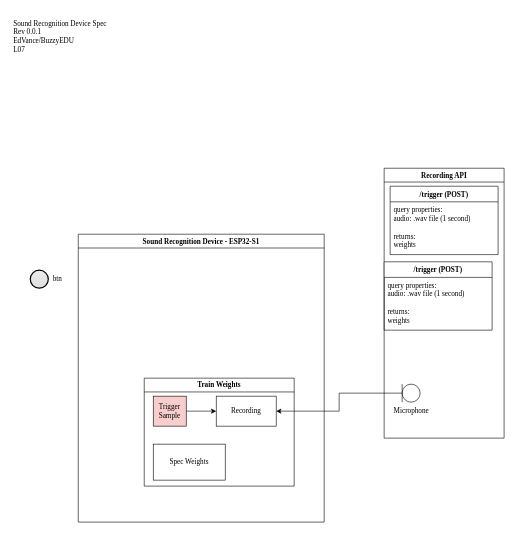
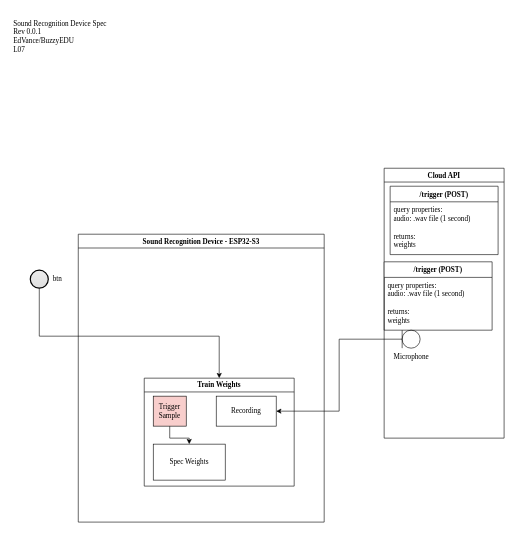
(444, 176) -> (444, 176)
(201, 242) -> (201, 242)
none -> (39, 335)
(411, 393) -> (411, 339)
(210, 411) -> (188, 438)
